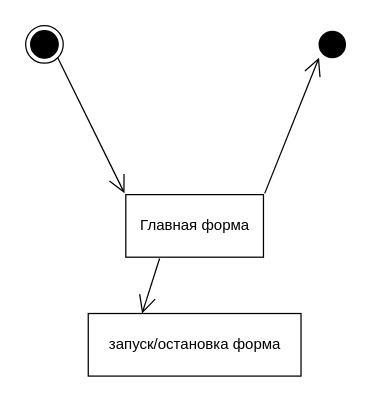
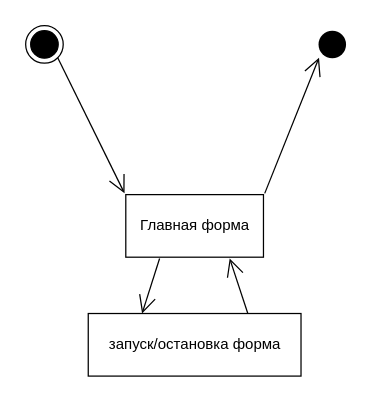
none -> (239, 287)
